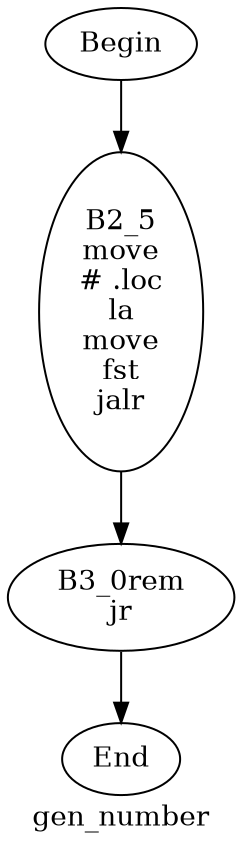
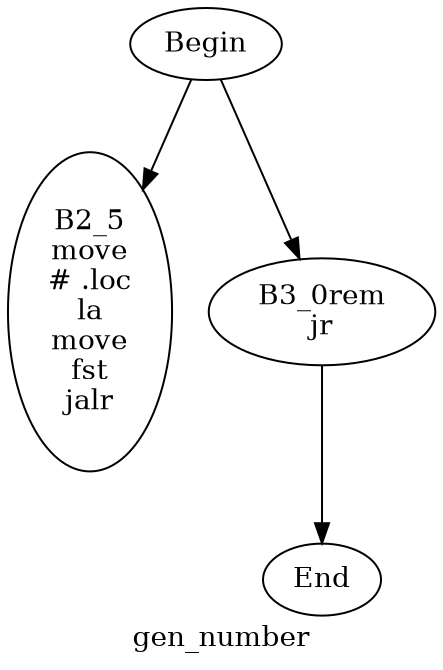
(121, 498) -> (256, 160)
